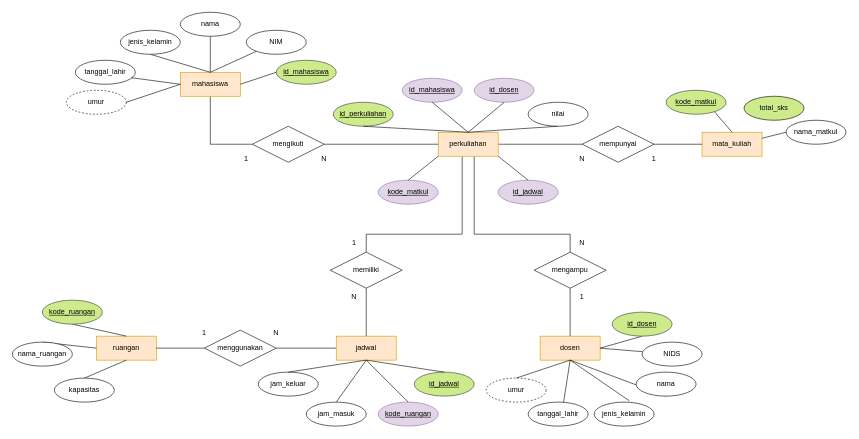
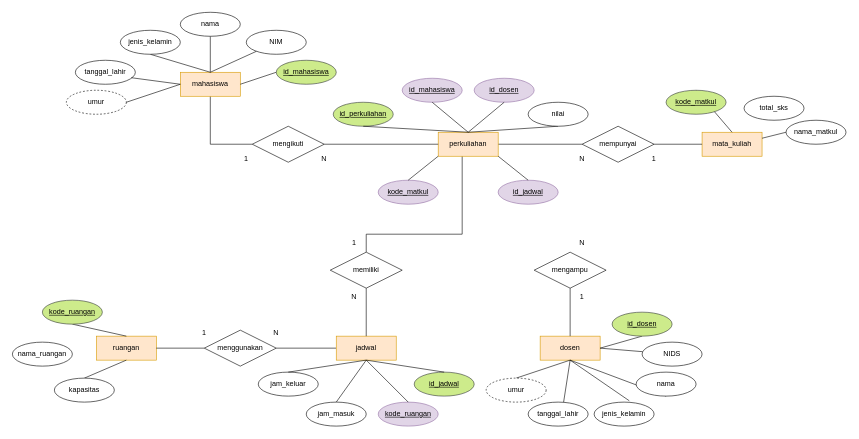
(774, 108) -> (774, 108)
(492, 234) -> none
(78, 346) -> none
